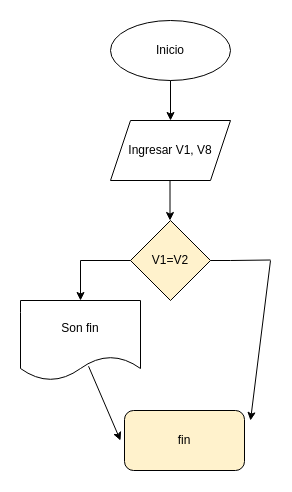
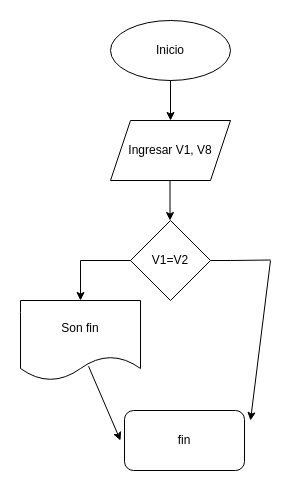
(171, 261) -> (171, 261)
(185, 441) -> (185, 441)
